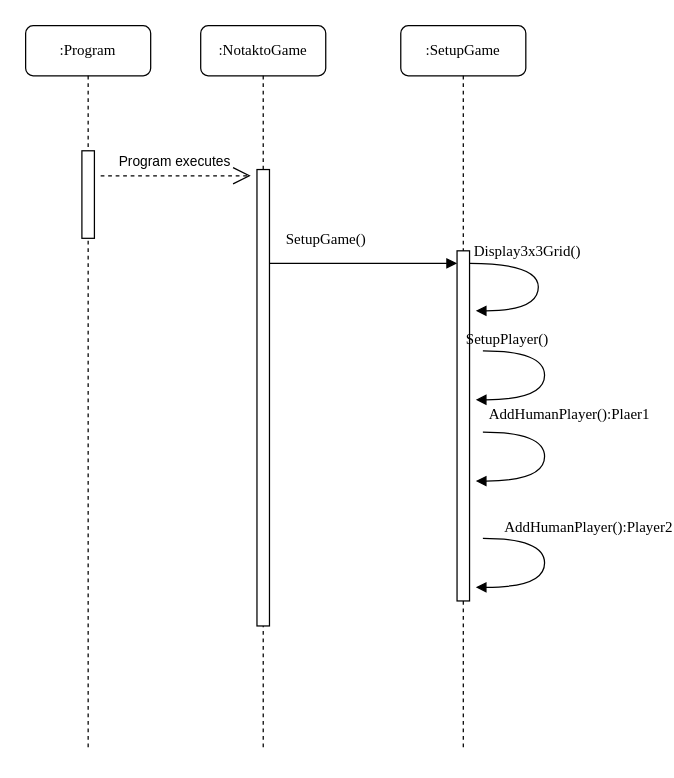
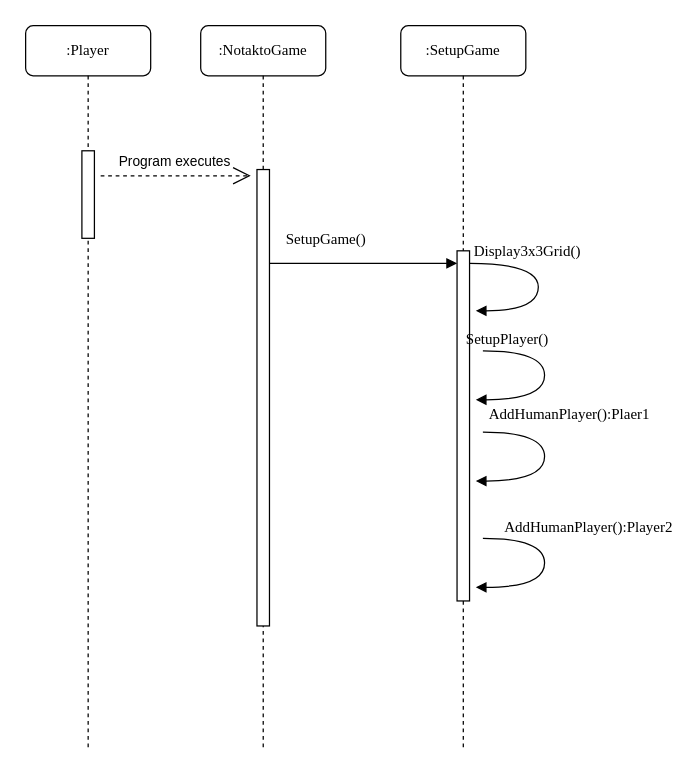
(88, 51) -> (88, 51)
